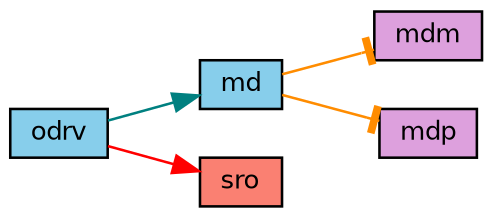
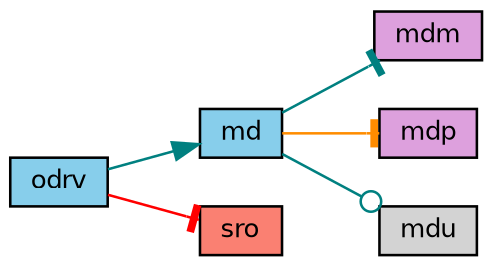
(322, 64) -> (325, 90)
(141, 155) -> (147, 206)
none -> (428, 231)
